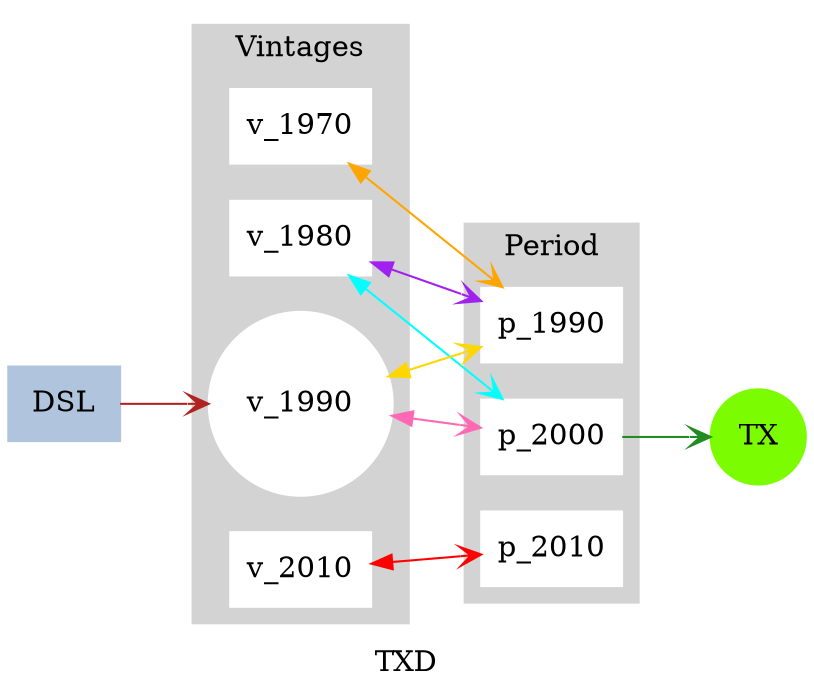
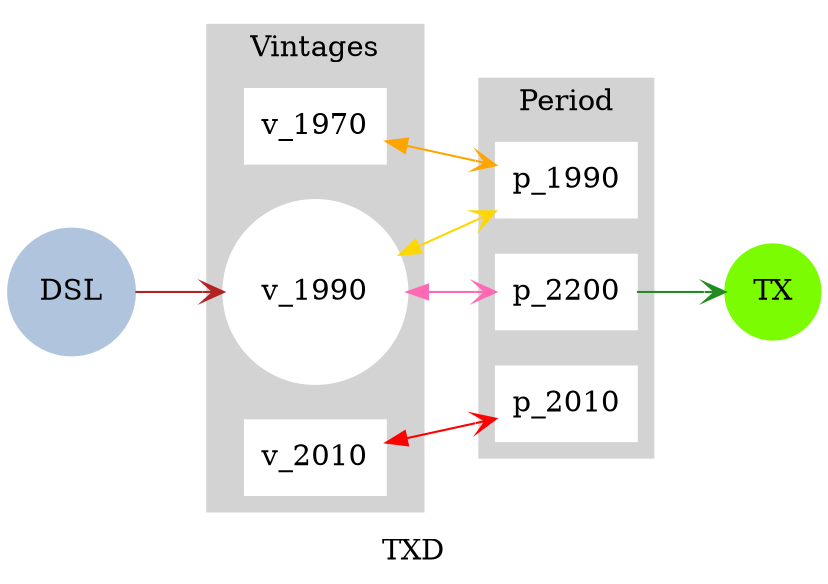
(301, 238) -> none
(64, 404) -> (72, 292)
(552, 437) -> (566, 292)
